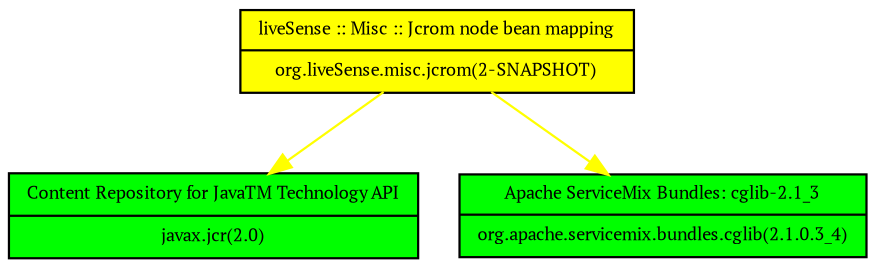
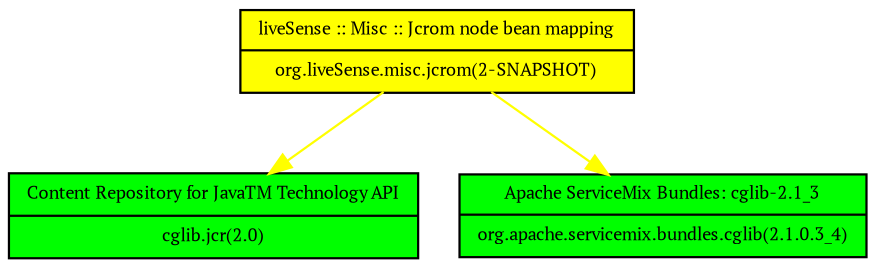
(214, 236) -> (214, 236)
